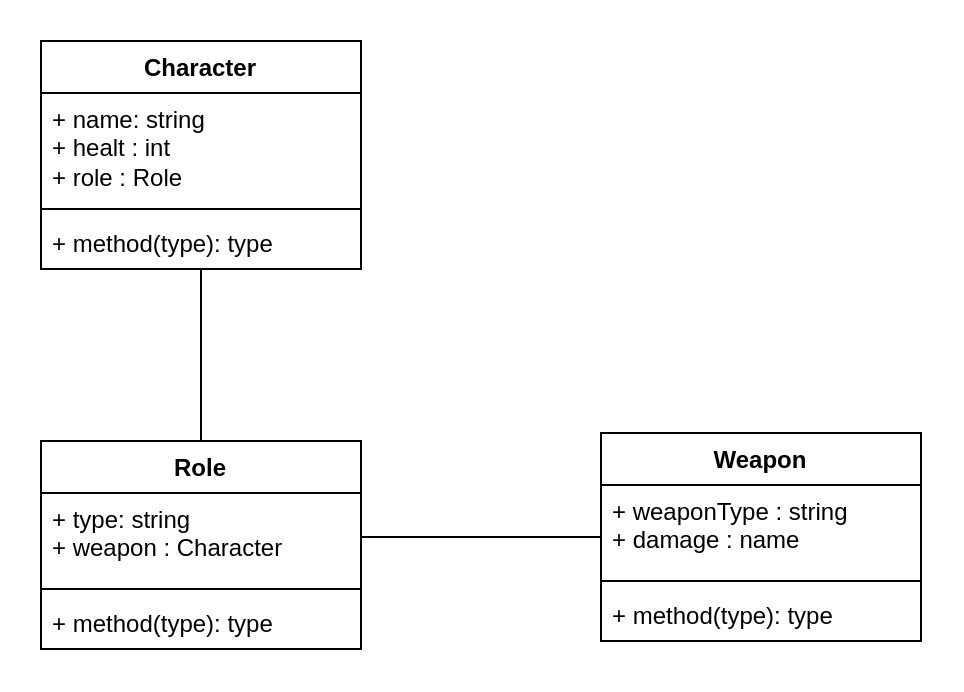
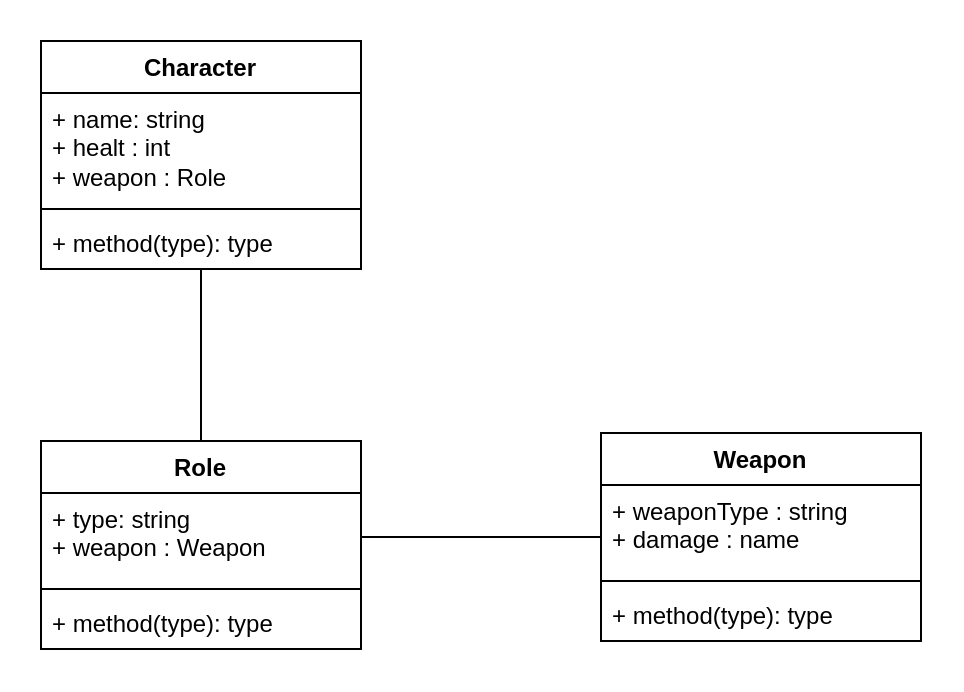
(135, 150) -> (138, 150)
(175, 536) -> (155, 536)
